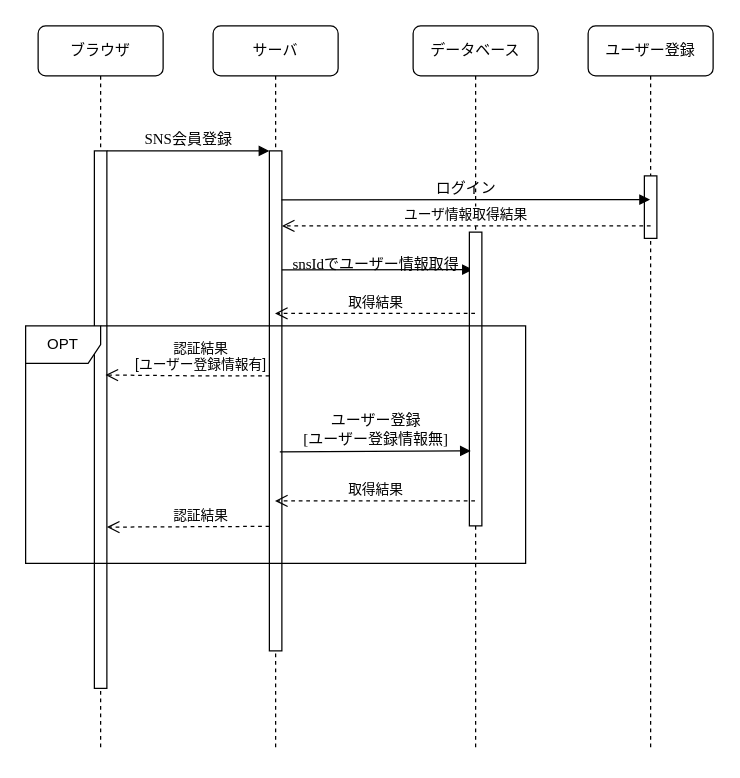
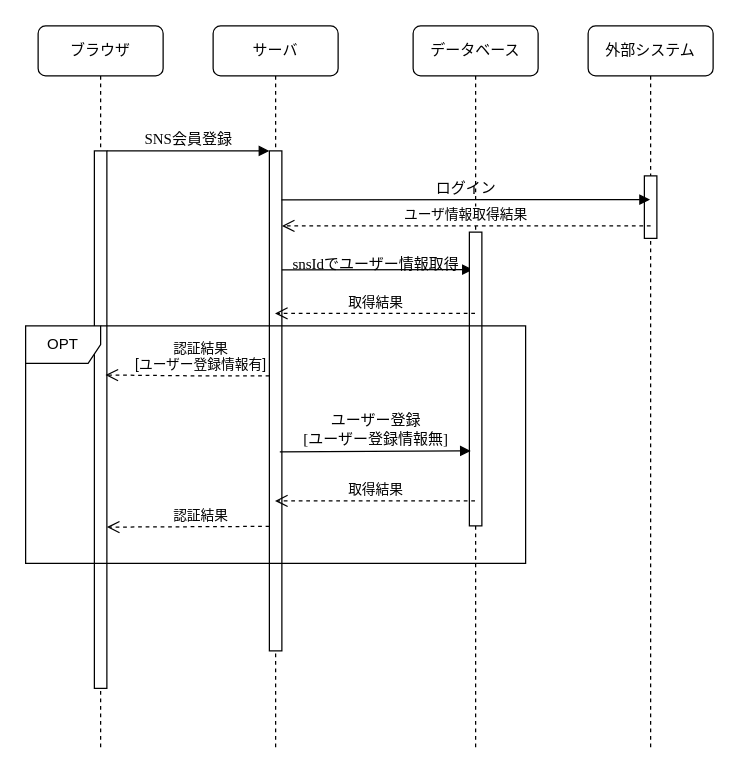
(651, 51) -> (651, 51)
